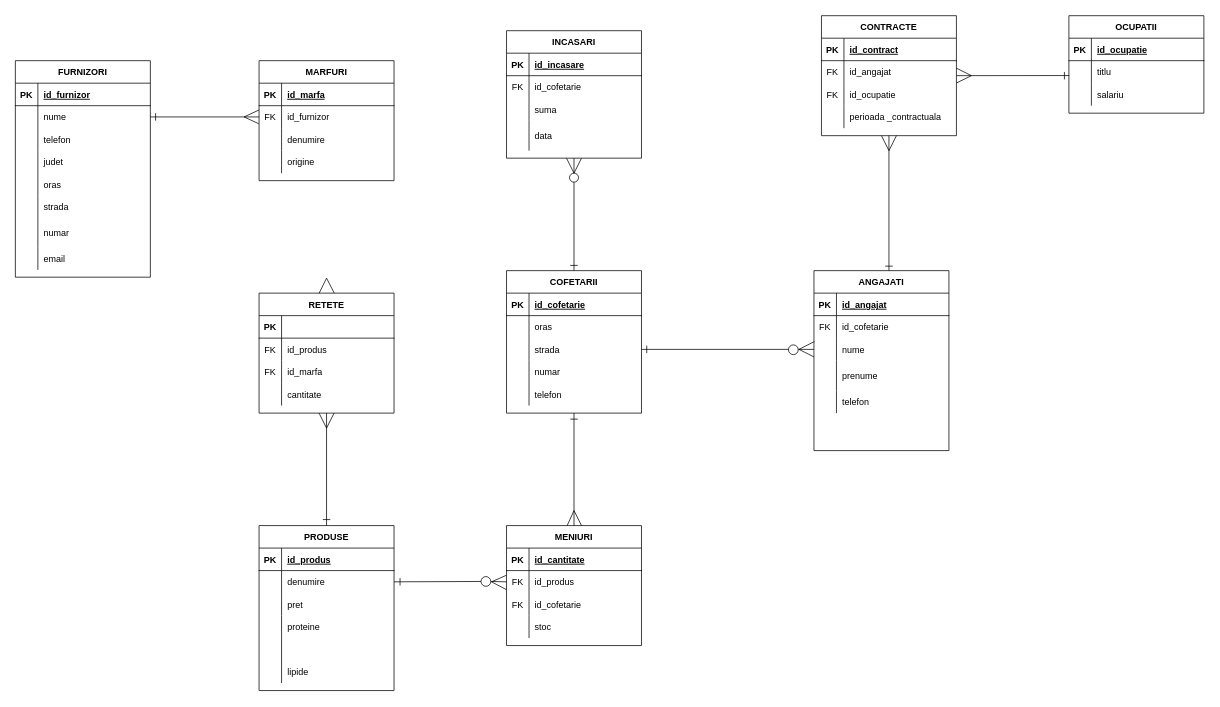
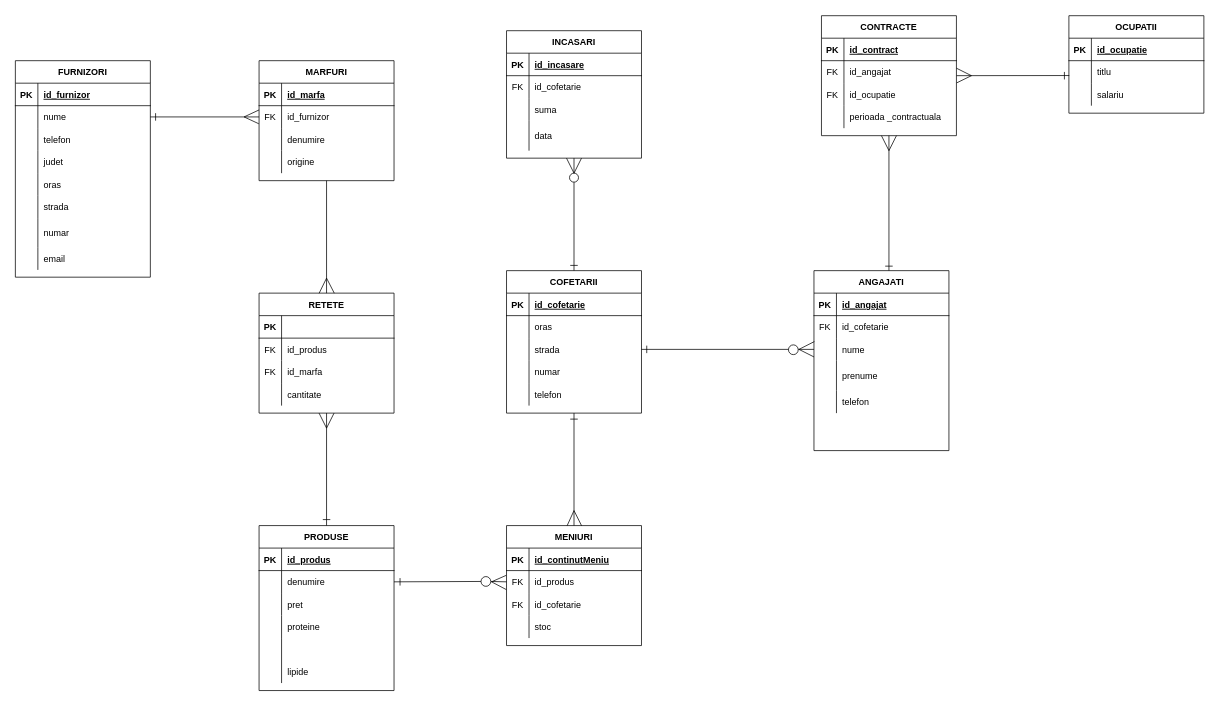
none -> (327, 238)
(563, 560) -> (572, 560)
